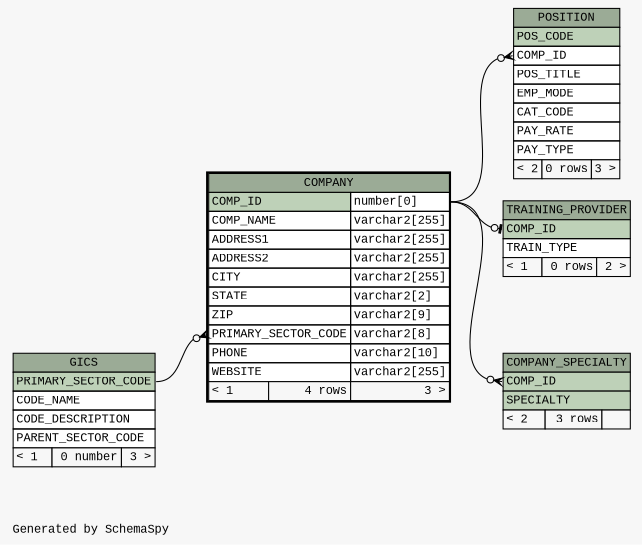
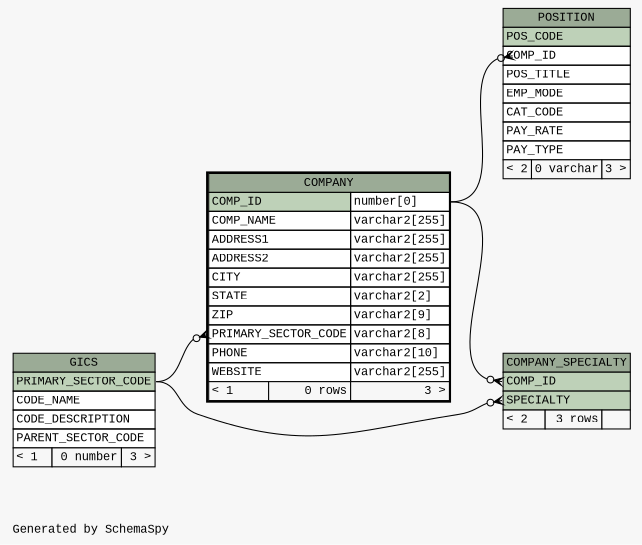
(567, 169) -> (567, 169)
(566, 239) -> none
(326, 391) -> (326, 391)
none -> (316, 435)
